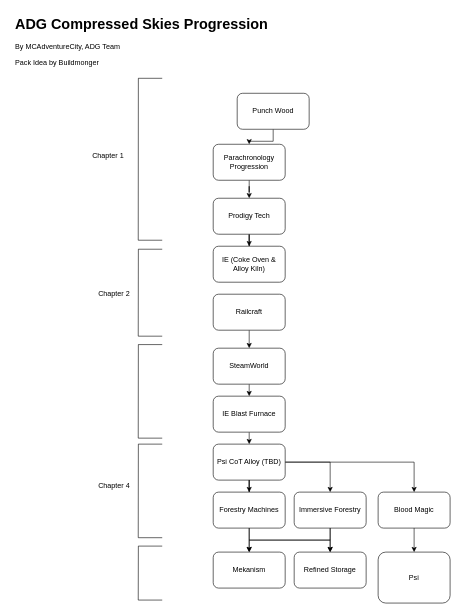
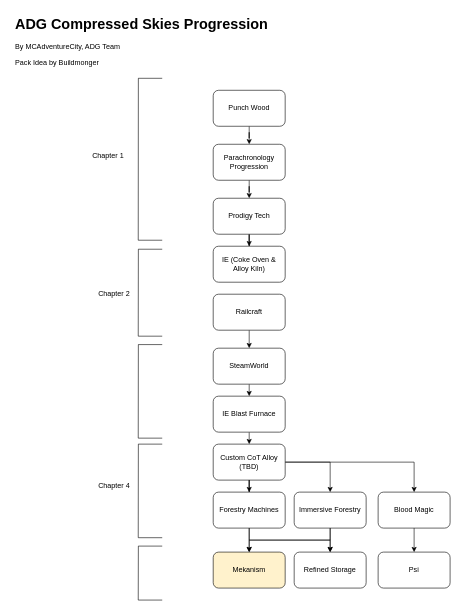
(273, 111) -> (249, 108)
(249, 462) -> (249, 462)
(249, 570) -> (249, 570)
(414, 578) -> (414, 570)
